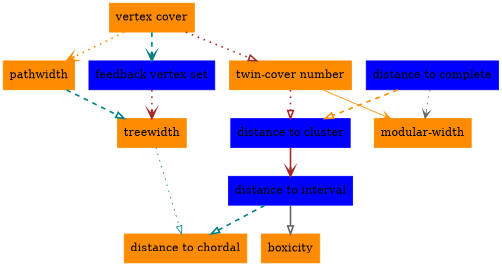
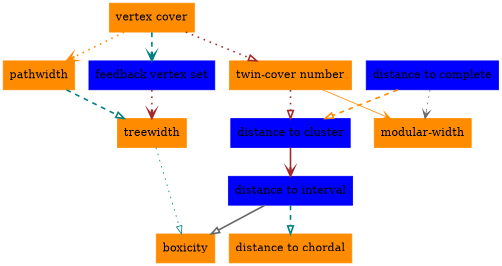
(168, 187) -> (168, 187)
